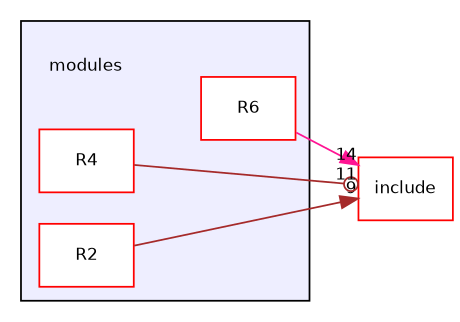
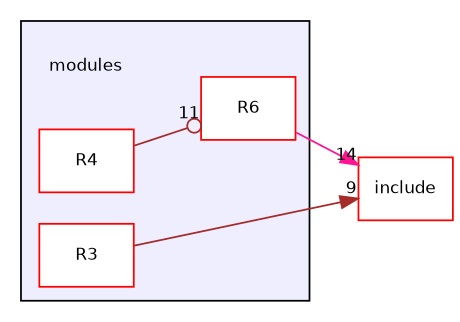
(239, 174) -> (161, 137)
(87, 255) -> (87, 255)
